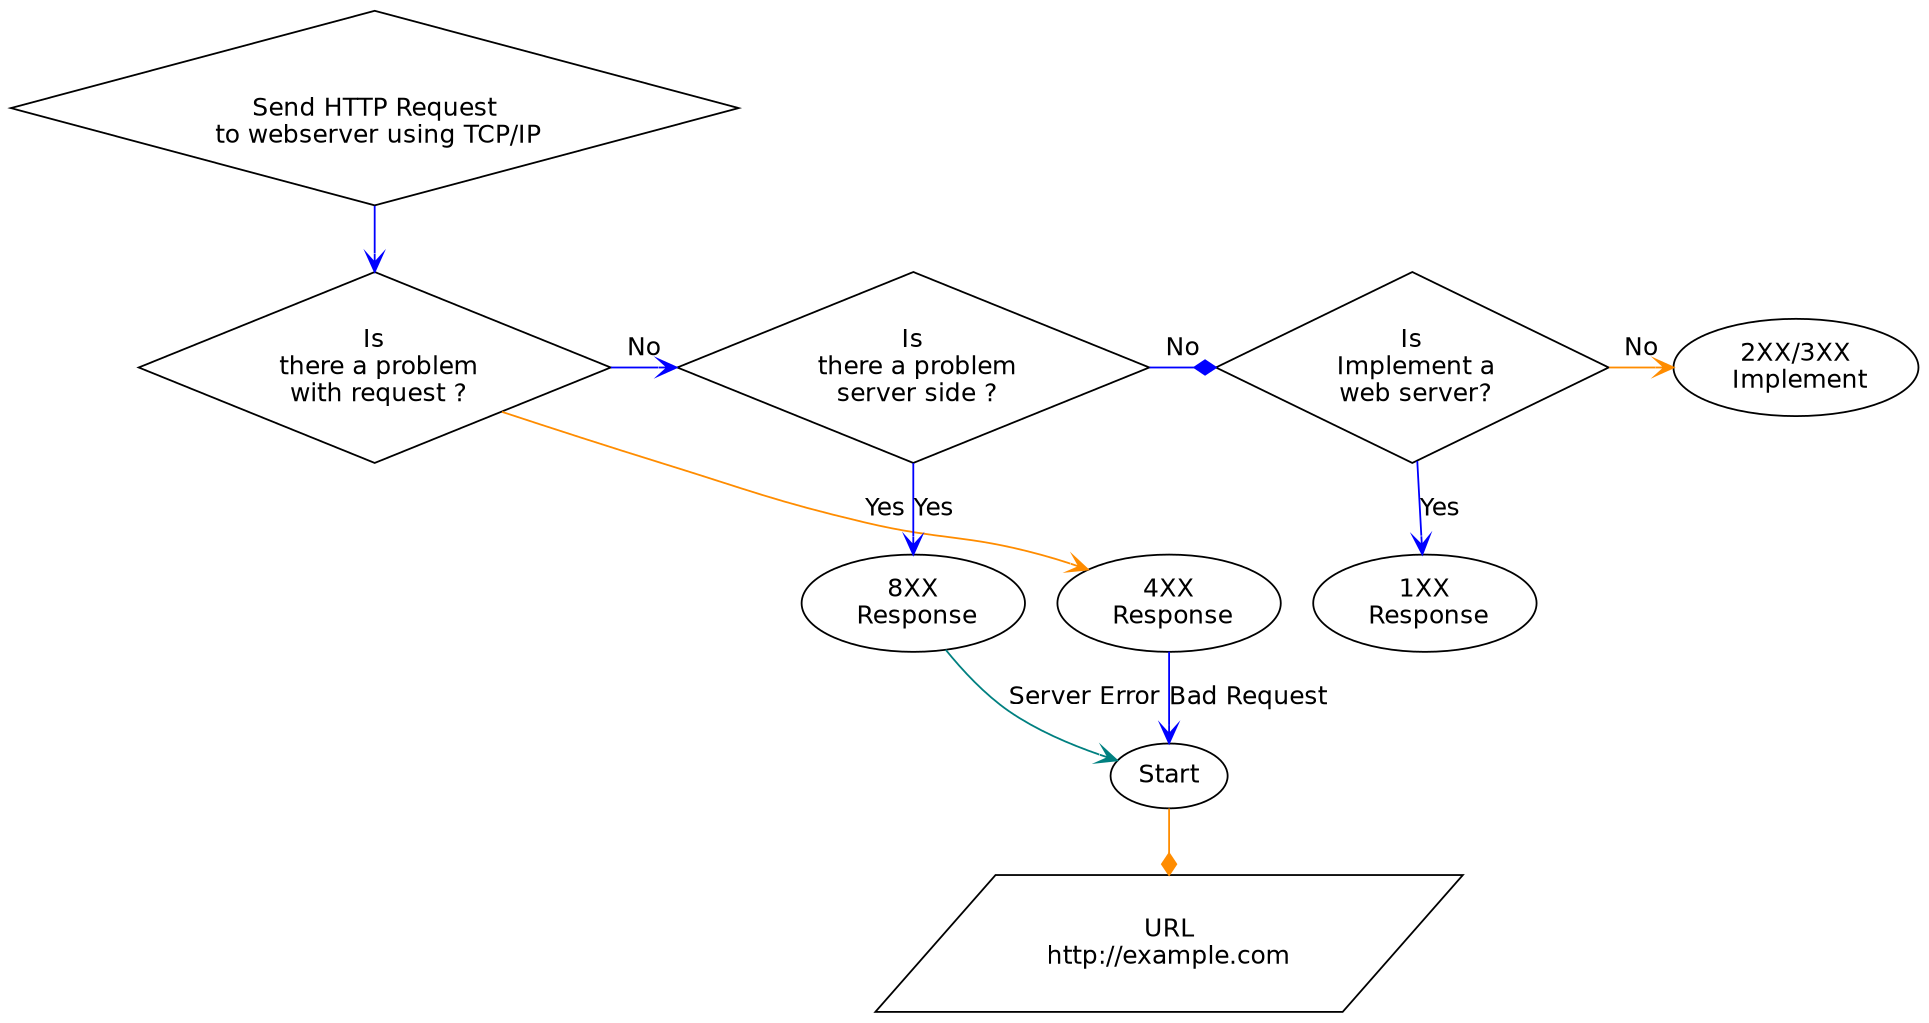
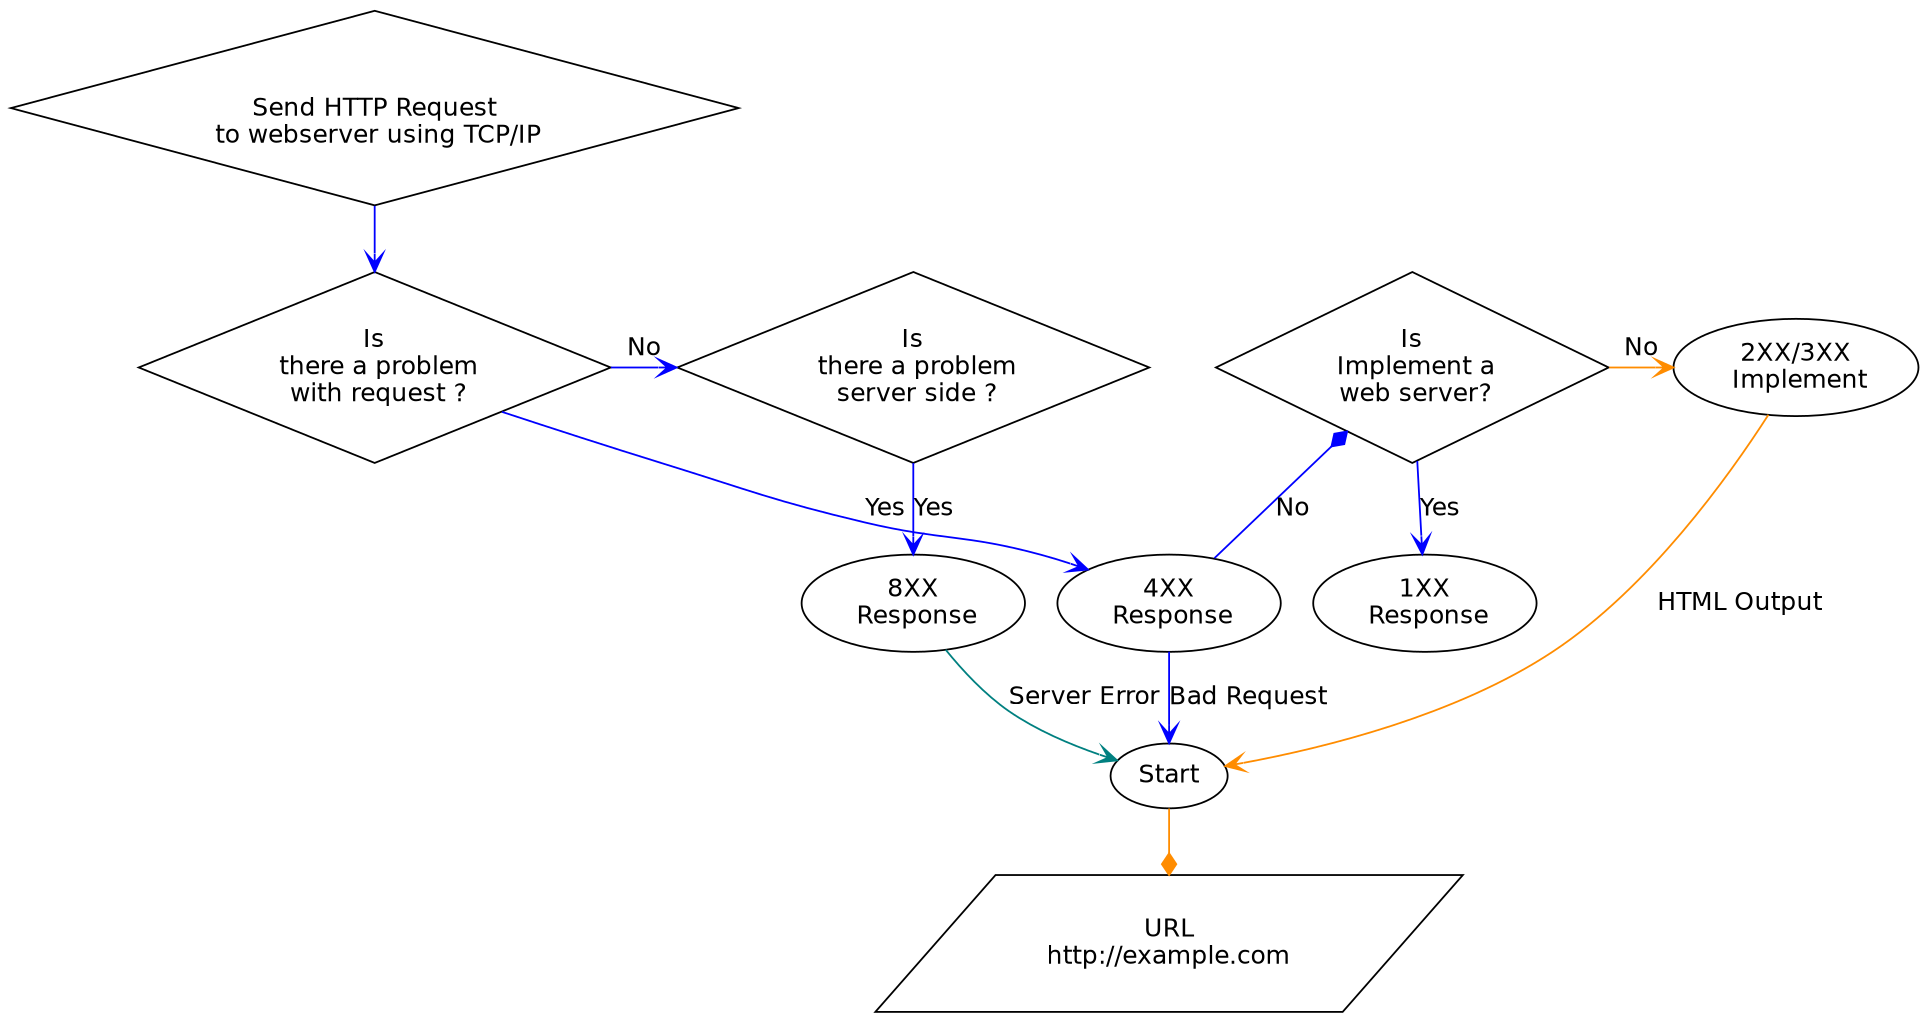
(1172, 367) -> (1273, 502)
(783, 501) -> (783, 501)
none -> (1549, 654)
